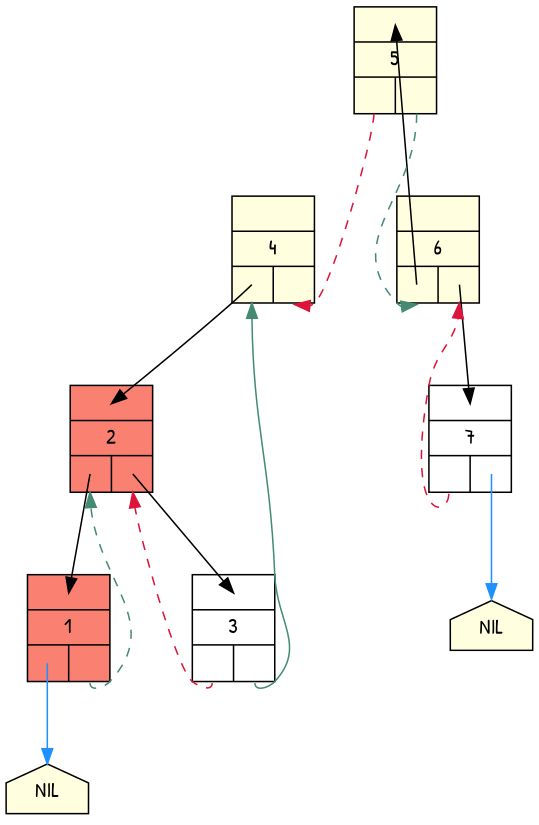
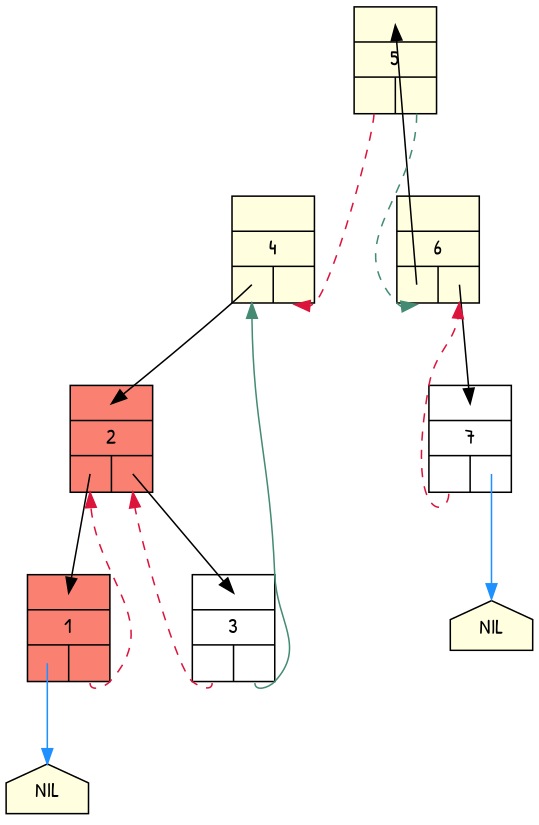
(126, 607) -> (126, 607)
